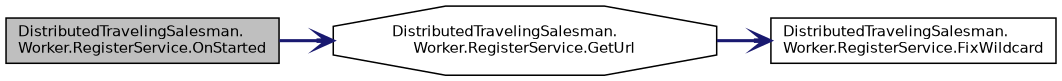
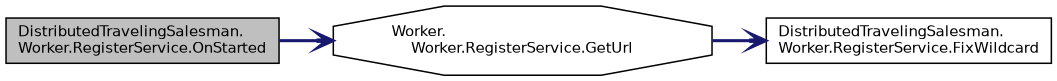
(525, 41) -> (523, 41)
